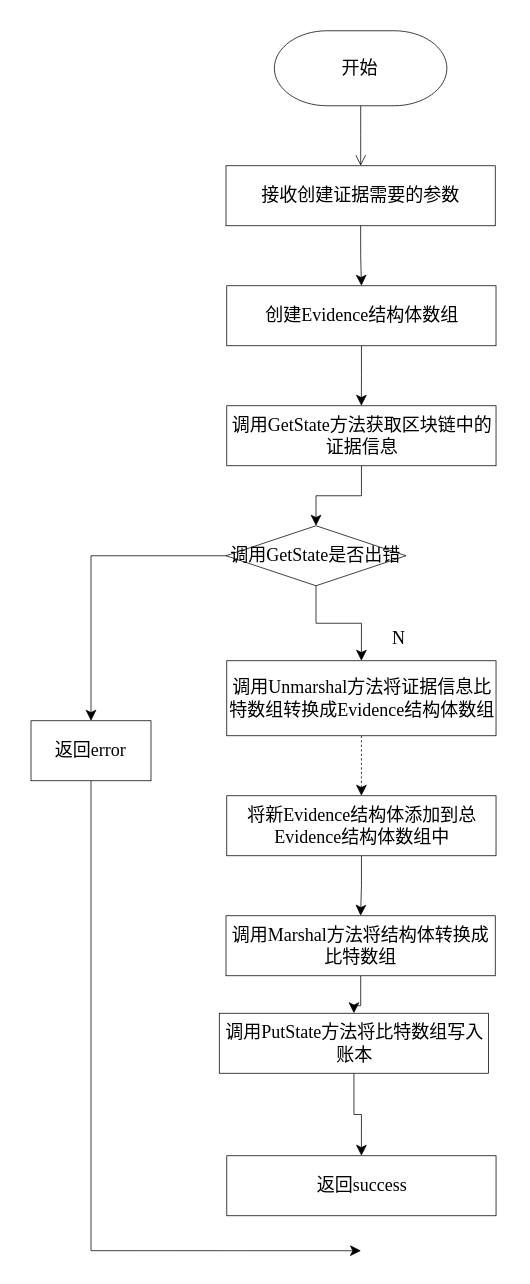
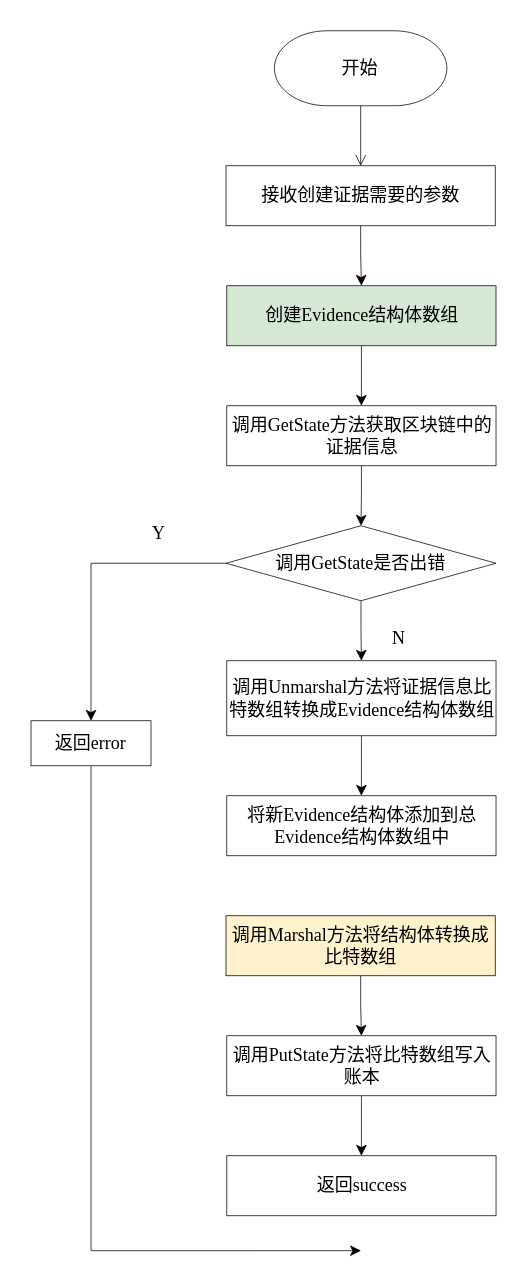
(361, 316) -> (361, 316)
none -> (158, 533)
(316, 556) -> (361, 563)
(91, 751) -> (91, 743)
(361, 760) -> (361, 760)
(361, 881) -> none
(360, 946) -> (360, 946)
(354, 1043) -> (361, 1066)
